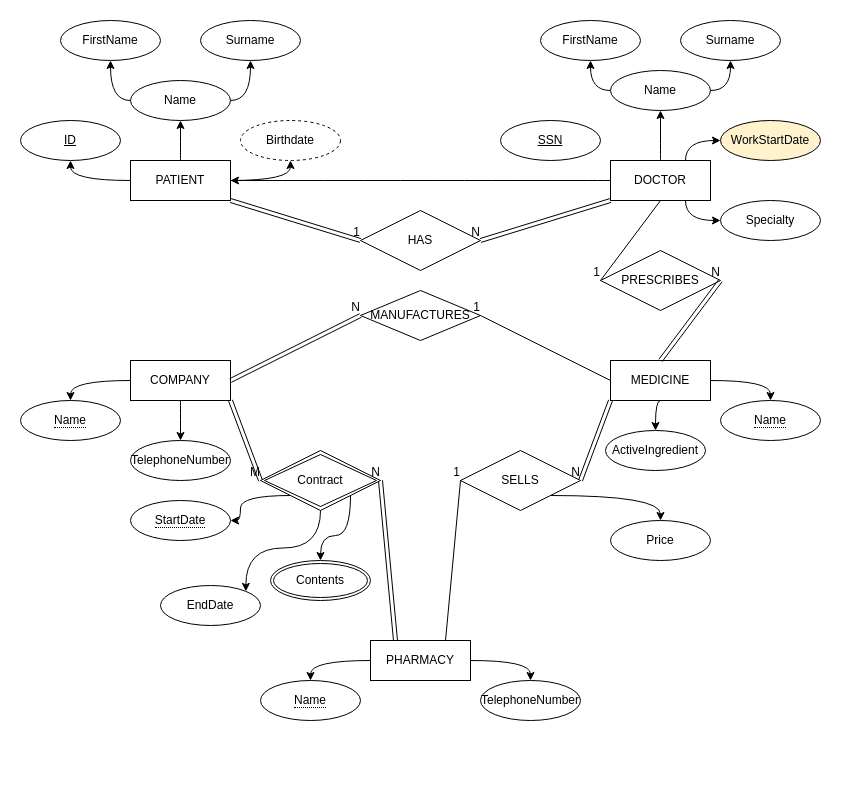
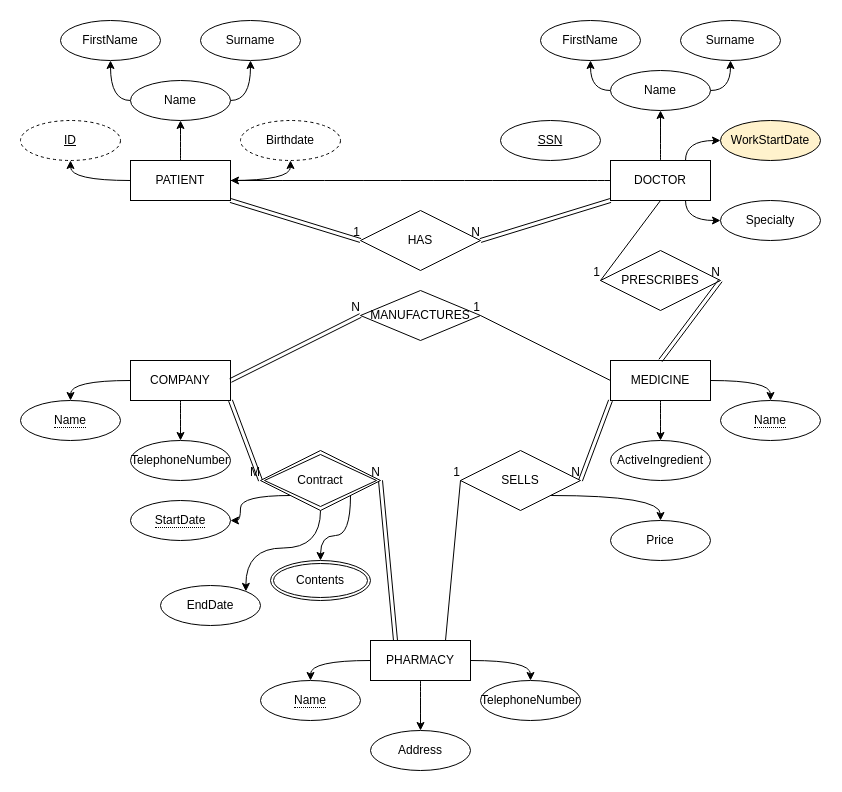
(71, 141) -> (71, 141)
(656, 451) -> (661, 461)
none -> (421, 703)
none -> (421, 751)
